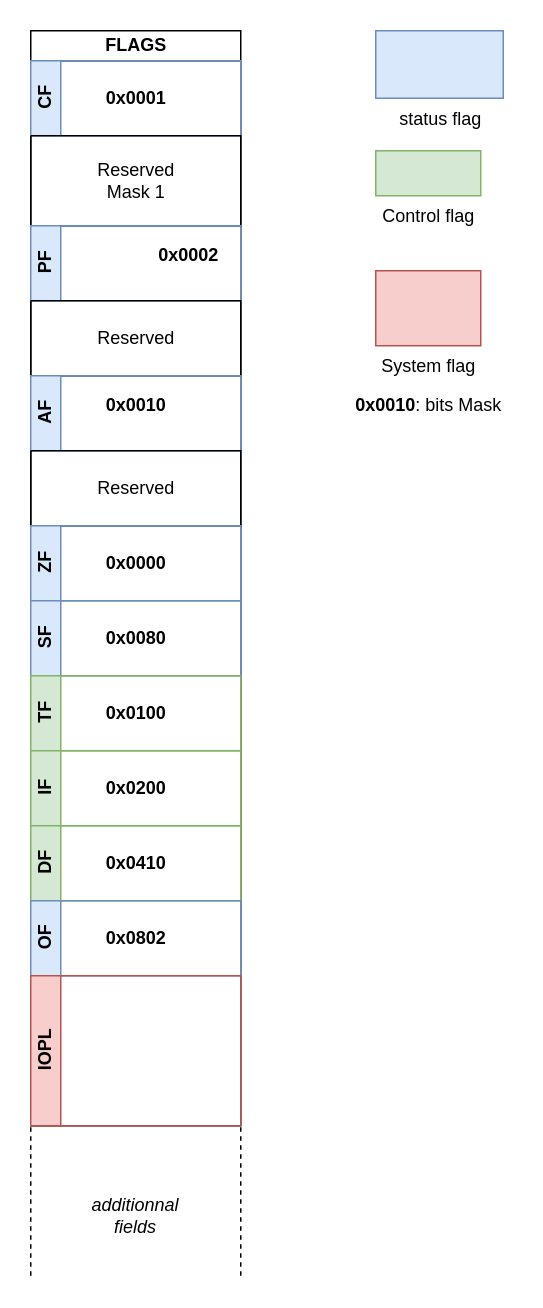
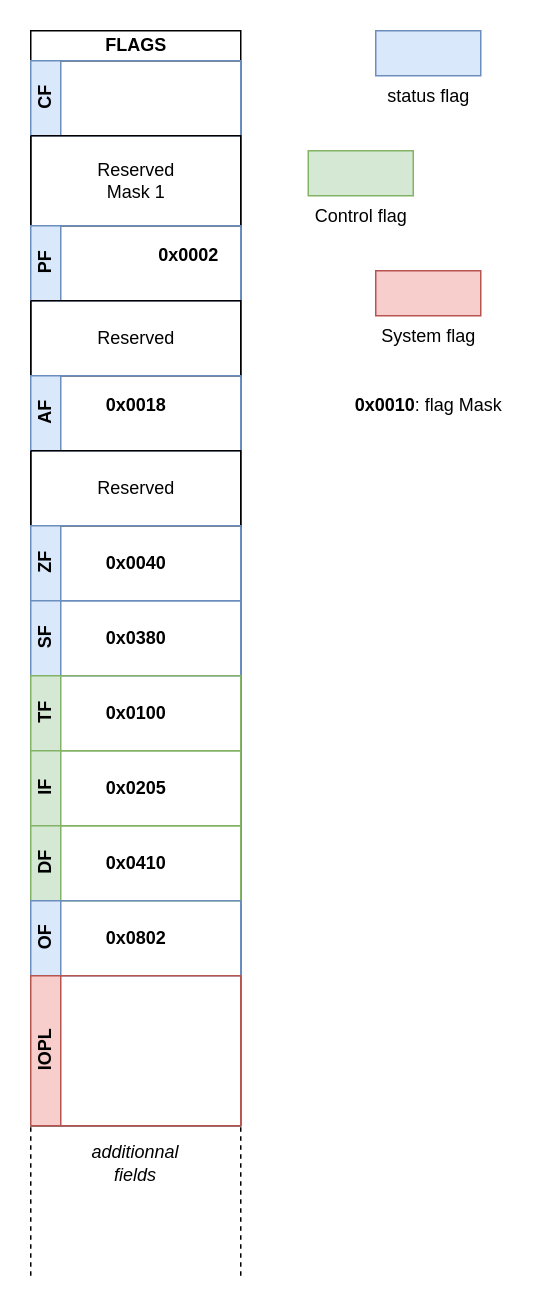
(440, 65) -> (428, 53)
(136, 98) -> none
(428, 173) -> (361, 173)
(428, 308) -> (428, 293)
(137, 406) -> (137, 406)
(429, 406) -> (429, 406)
(137, 563) -> (137, 563)
(137, 638) -> (137, 638)
(137, 788) -> (137, 788)
(136, 1216) -> (136, 1163)
